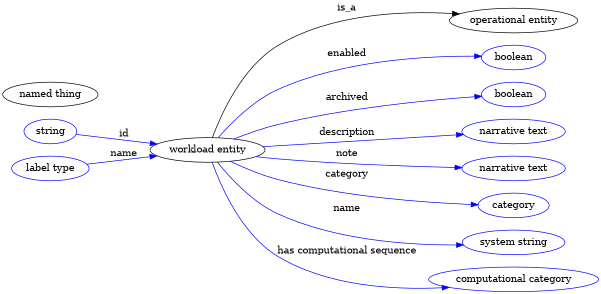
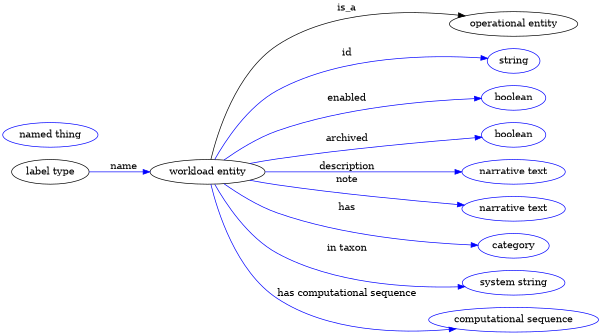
(50, 94) -> (50, 135)
(113, 139) -> (331, 70)
(50, 168) -> (50, 172)
(347, 174) -> (347, 208)
(347, 208) -> (347, 248)
(514, 279) -> (514, 320)
